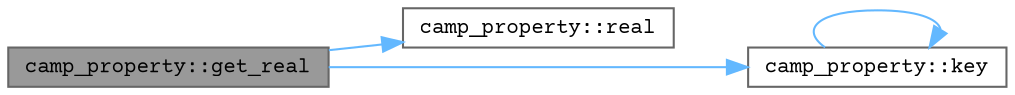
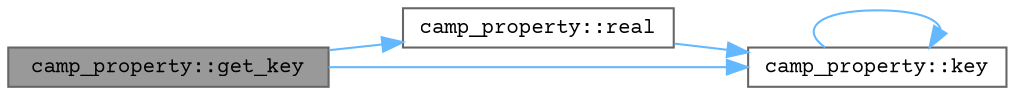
none -> (701, 47)
(168, 67) -> (168, 67)
